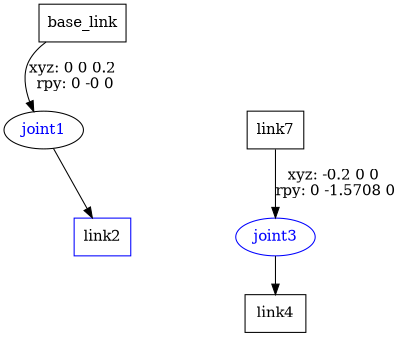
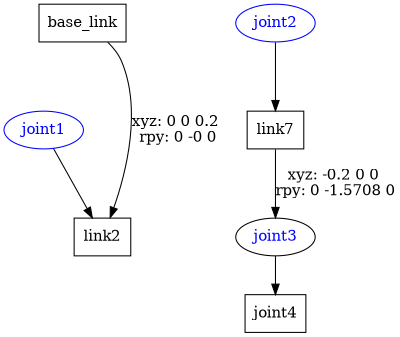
none -> (275, 23)
(26, 69) -> (131, 123)
(44, 130) -> (44, 130)
(102, 237) -> (102, 237)
(275, 237) -> (275, 237)
(275, 314) -> (275, 314)
